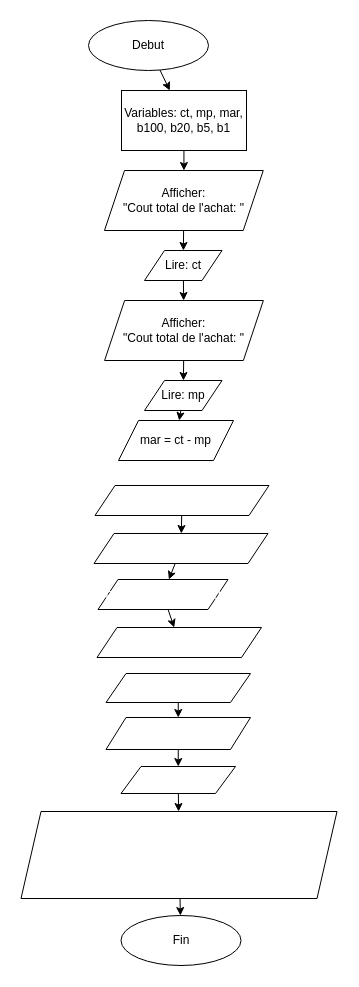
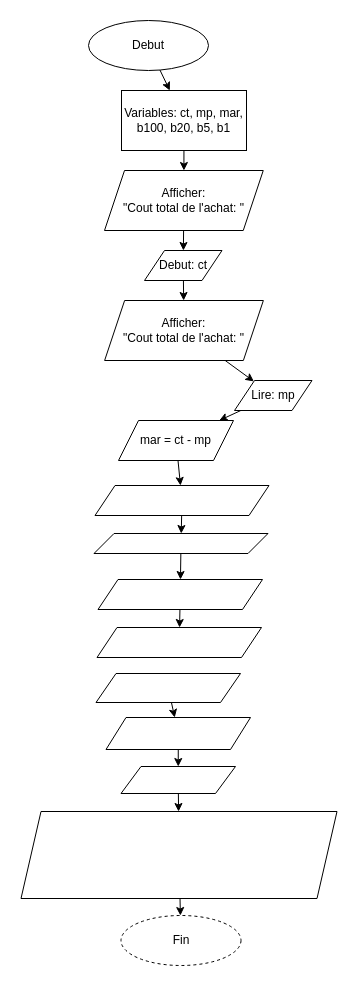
(184, 266) -> (184, 266)
(183, 396) -> (273, 396)
none -> (179, 470)
(181, 549) -> (181, 544)
(163, 595) -> (180, 595)
(180, 643) -> (180, 643)
(178, 688) -> (168, 688)
(181, 941) -> (181, 941)
